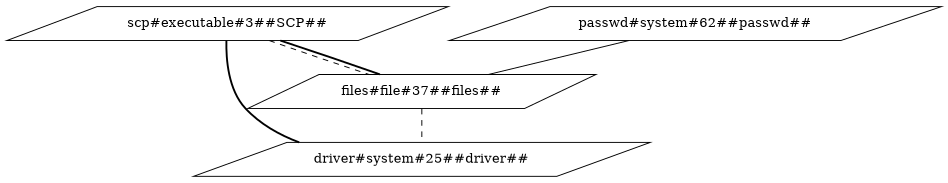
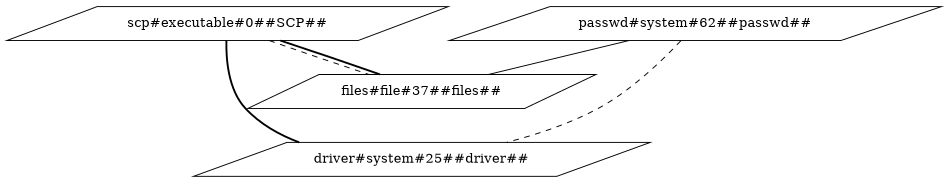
(228, 24) -> (228, 24)
(422, 126) -> (602, 106)
